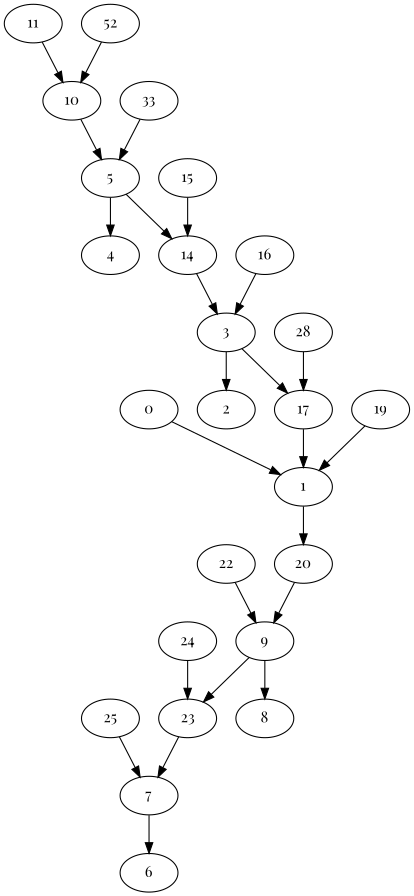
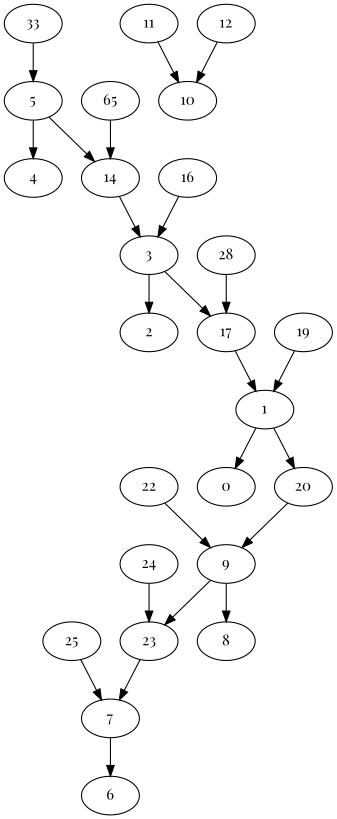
(110, 24) -> (226, 24)
(89, 135) -> none
(188, 178) -> (110, 101)
(221, 446) -> (248, 443)
